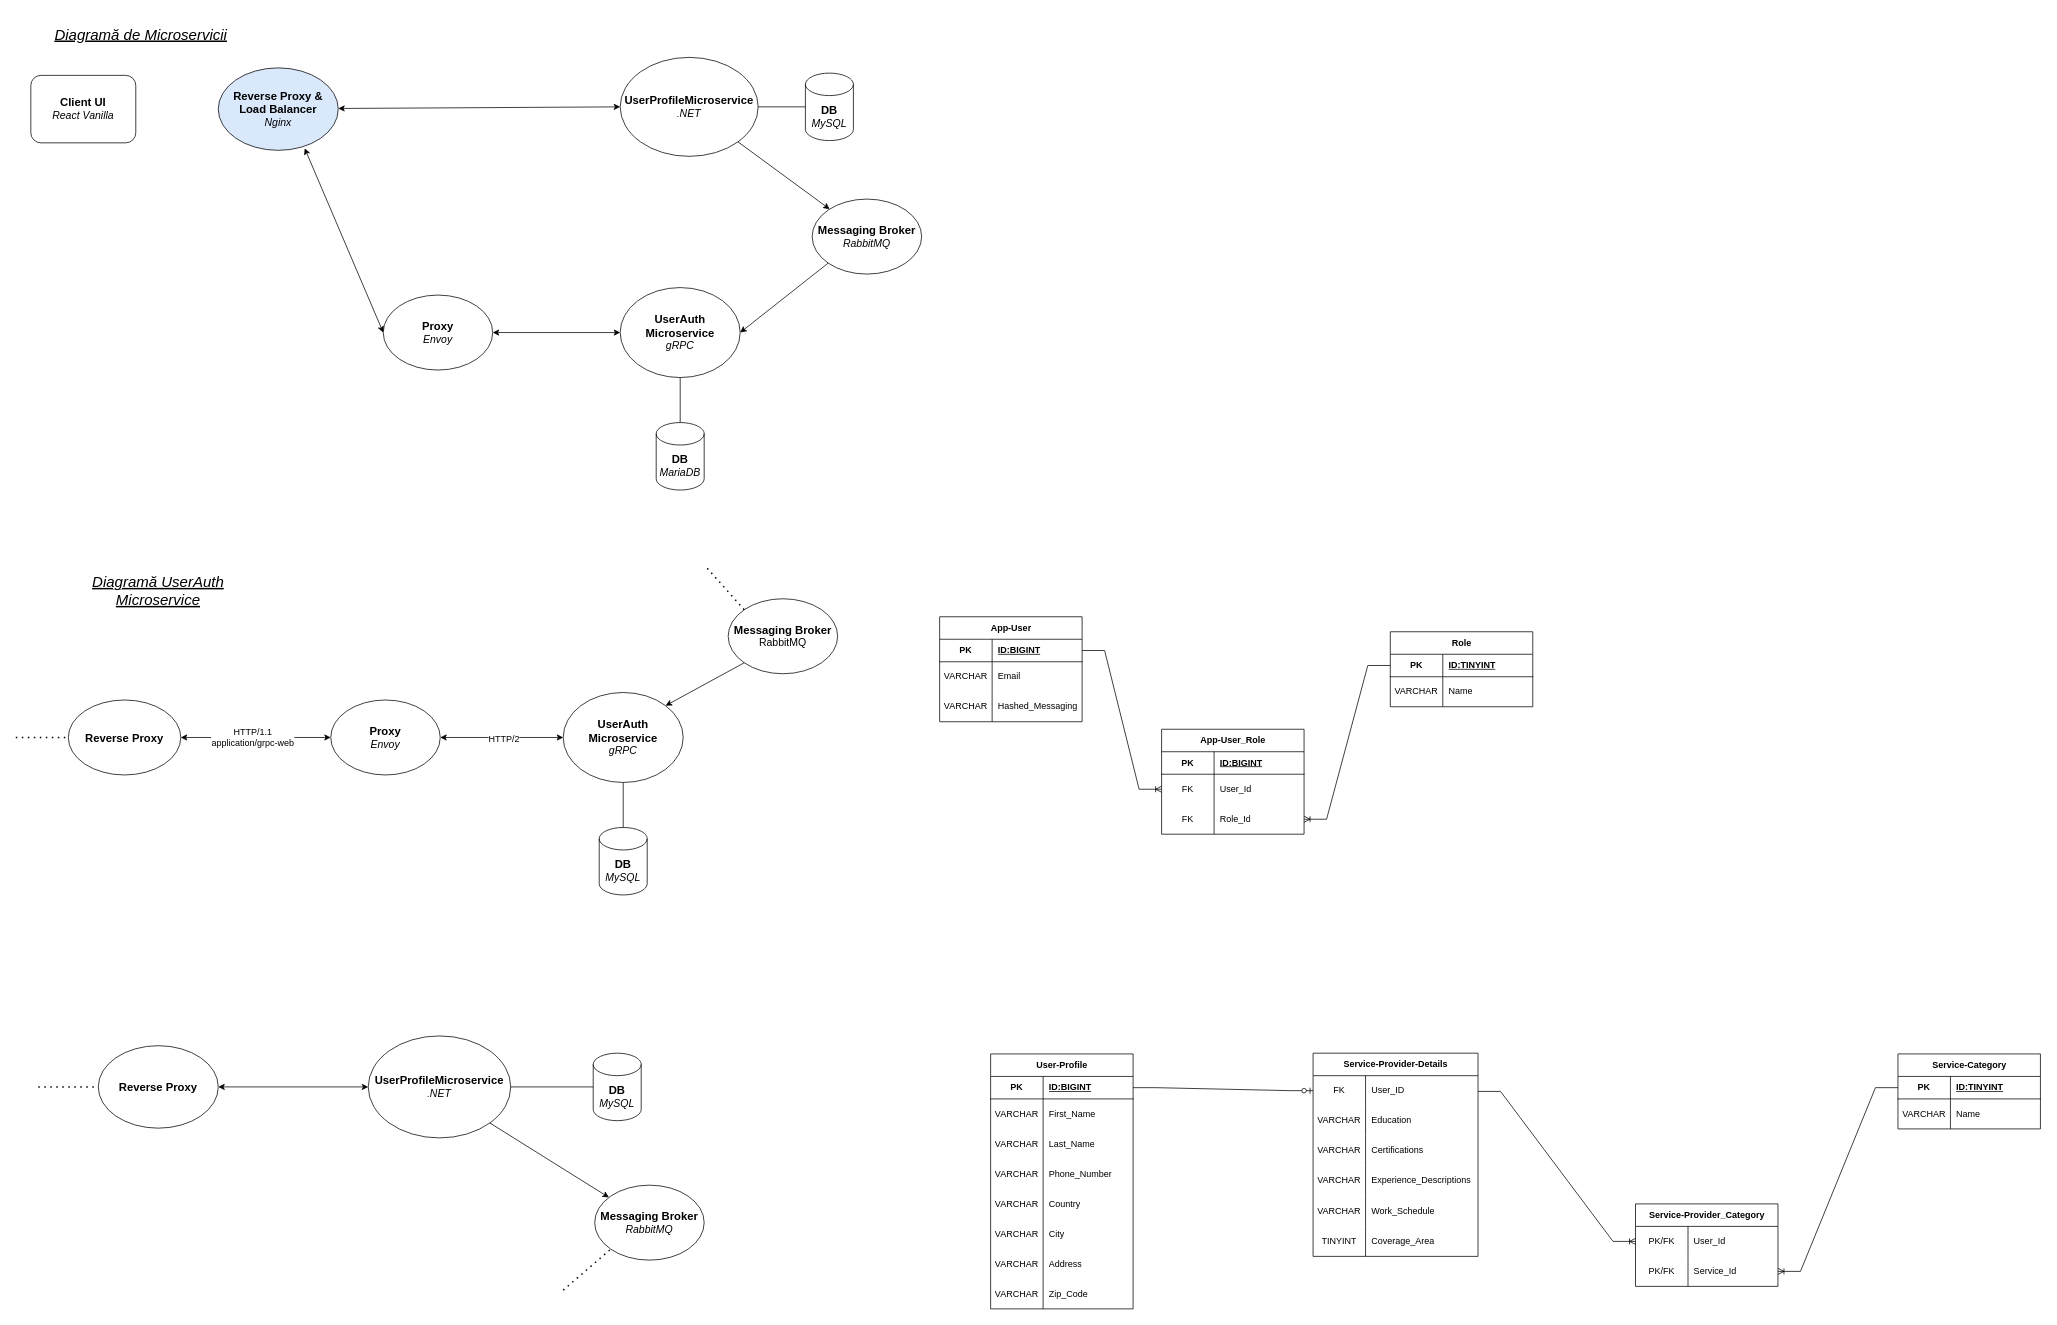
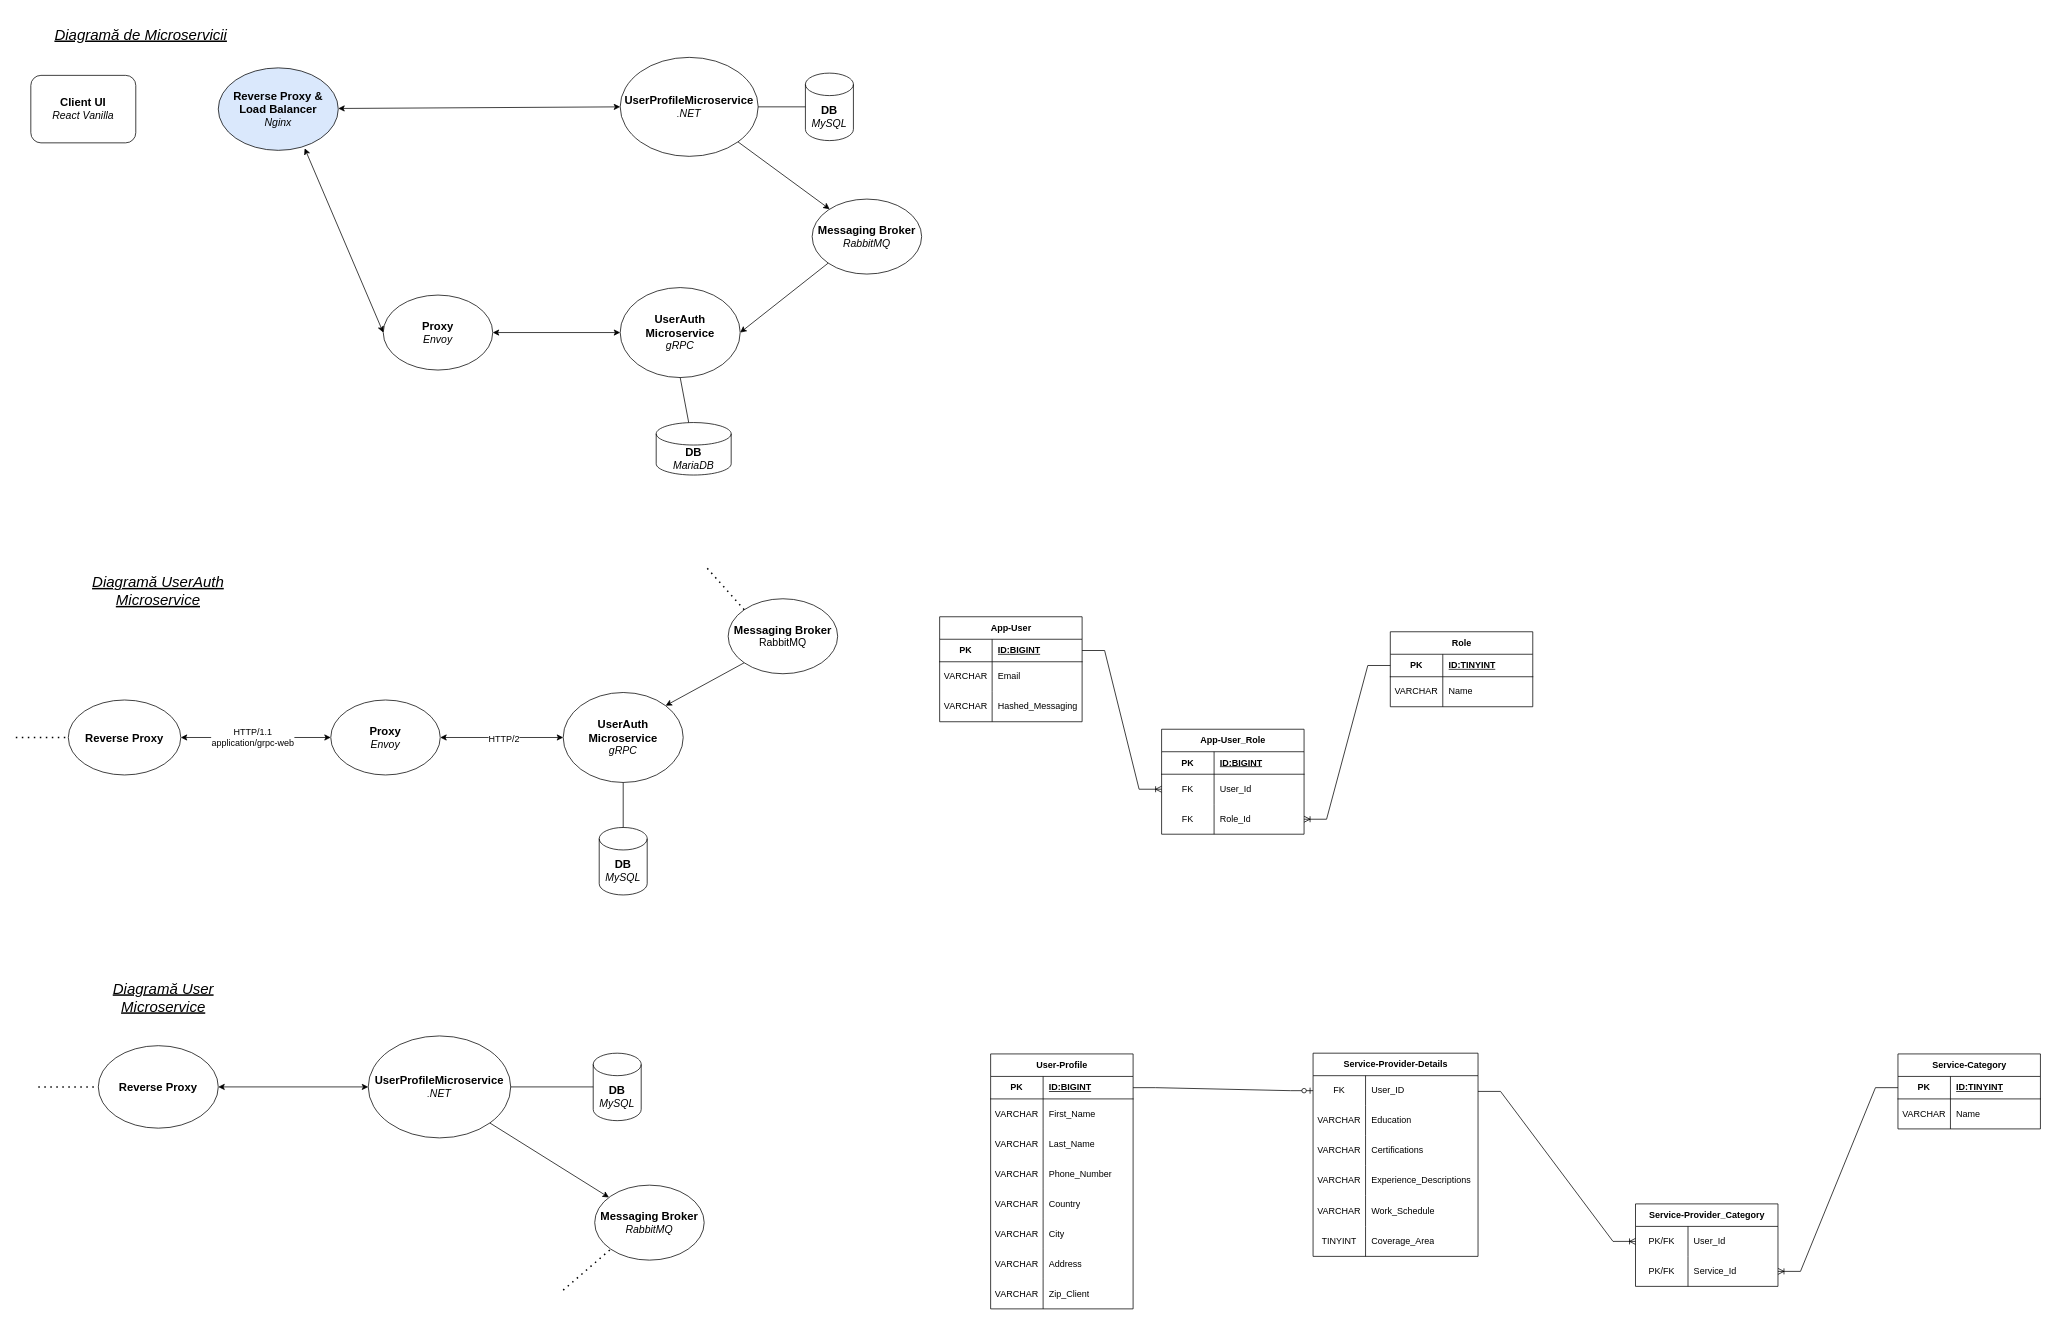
(680, 456) -> (693, 449)
none -> (163, 997)
(1068, 1294) -> (1071, 1294)
